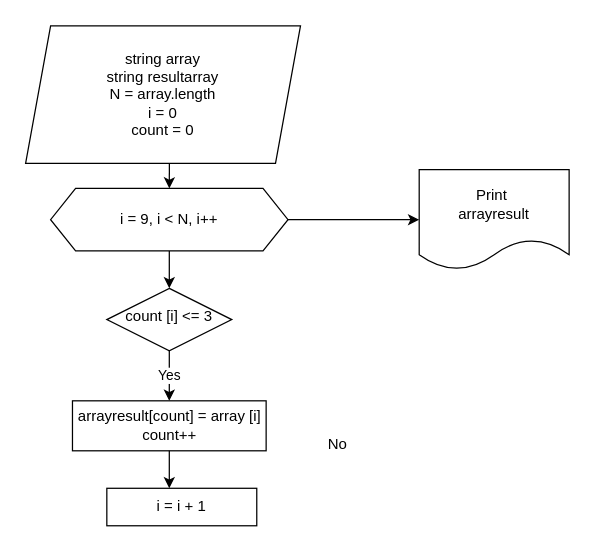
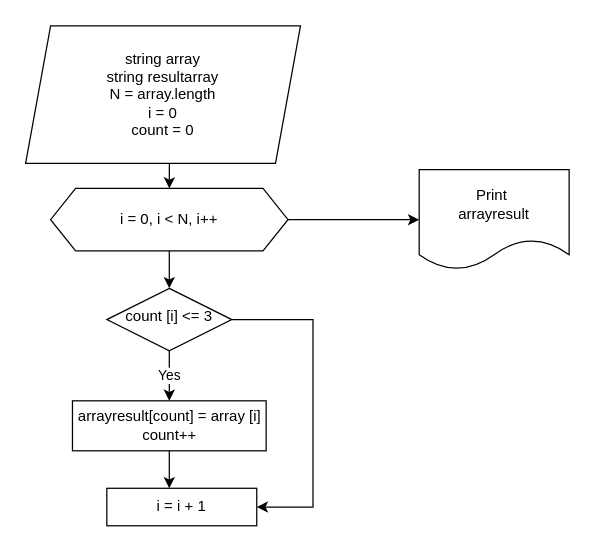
(169, 219) -> (169, 219)
none -> (313, 397)
(338, 444) -> none
